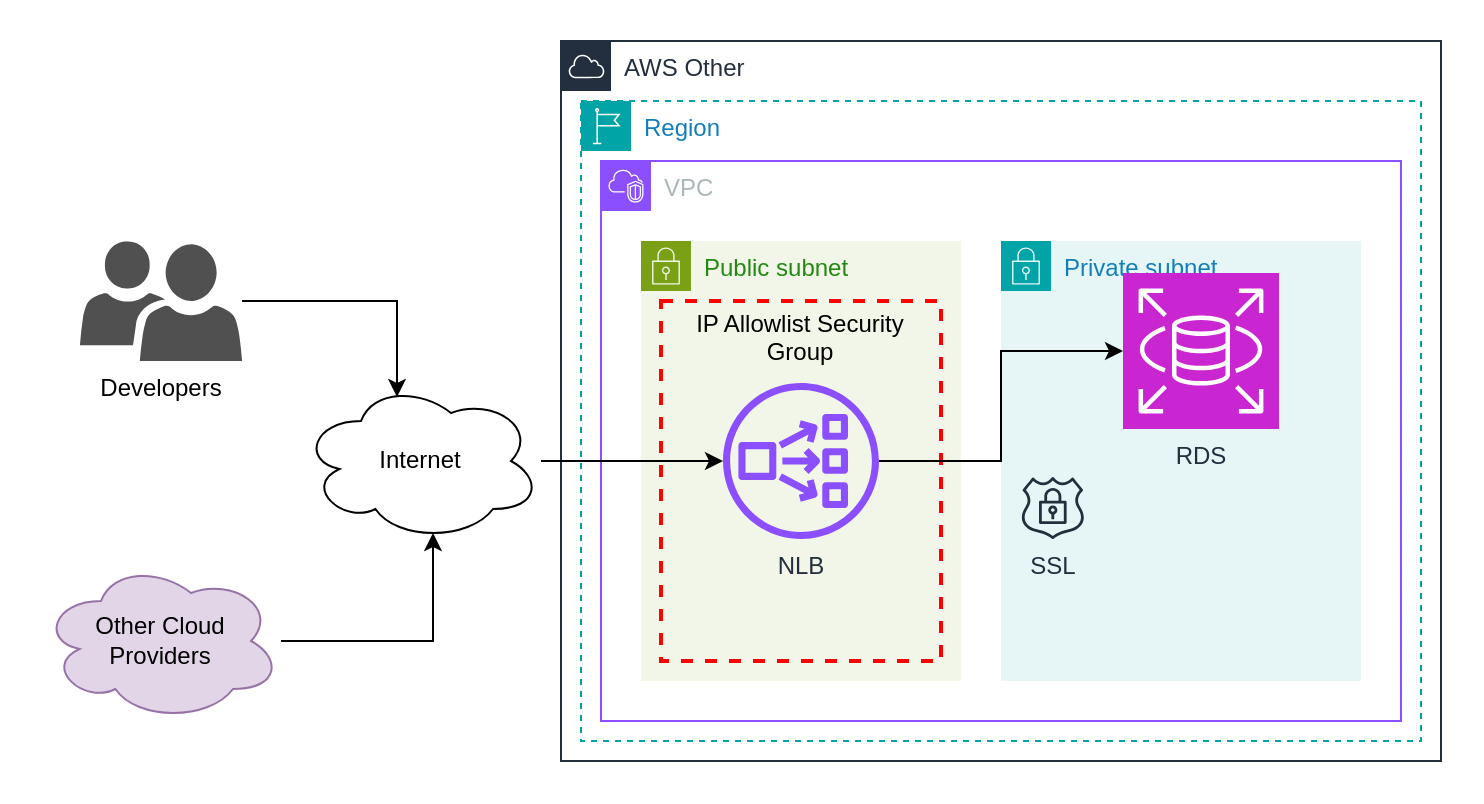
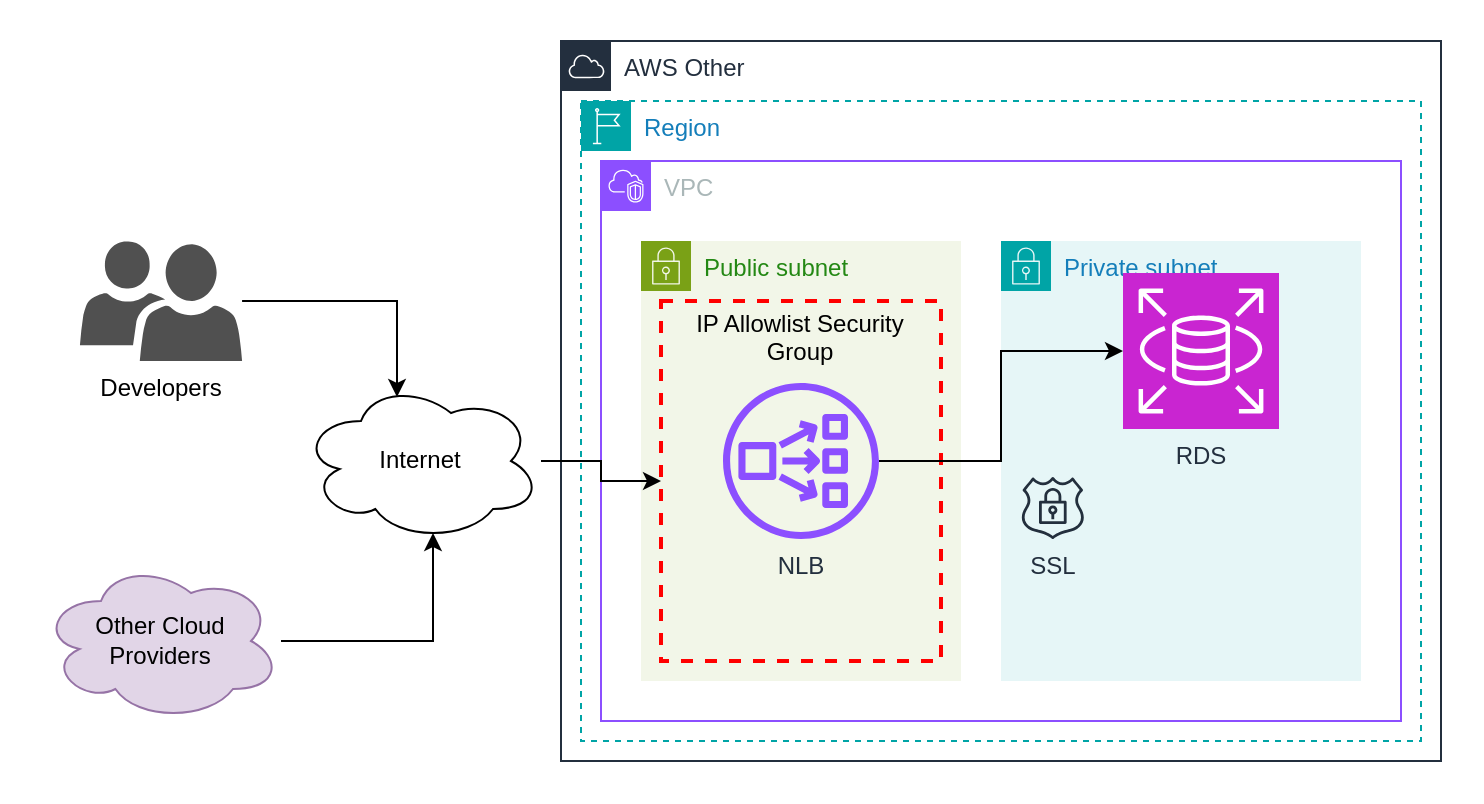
(654, 461) -> (613, 481)
